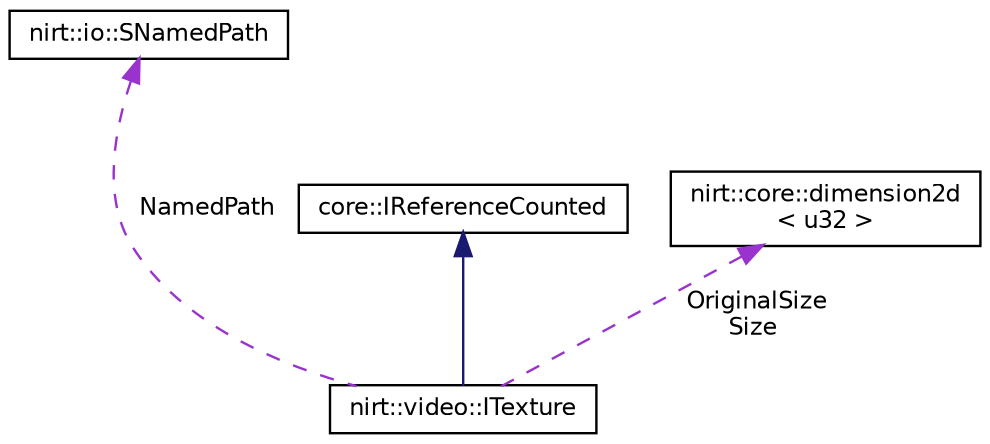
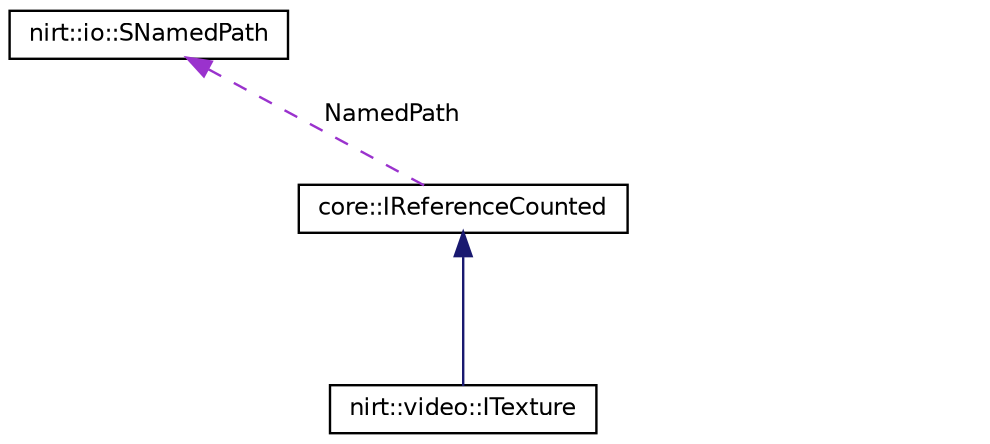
(826, 209) -> none
(164, 285) -> (317, 128)
